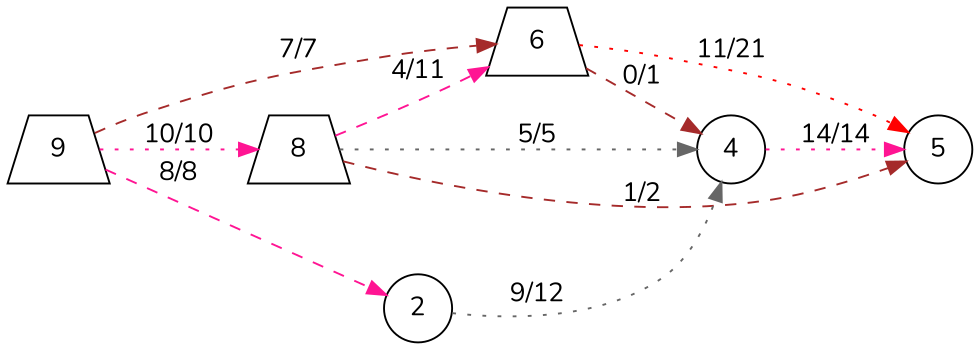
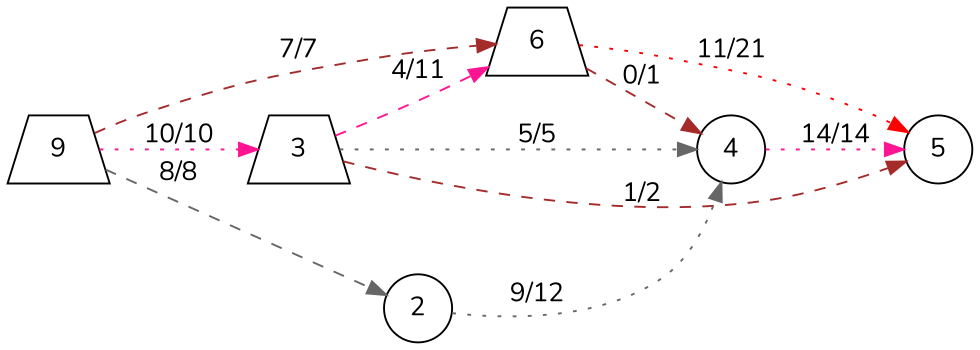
(299, 149) -> (299, 149)
(237, 228) -> (237, 228)
